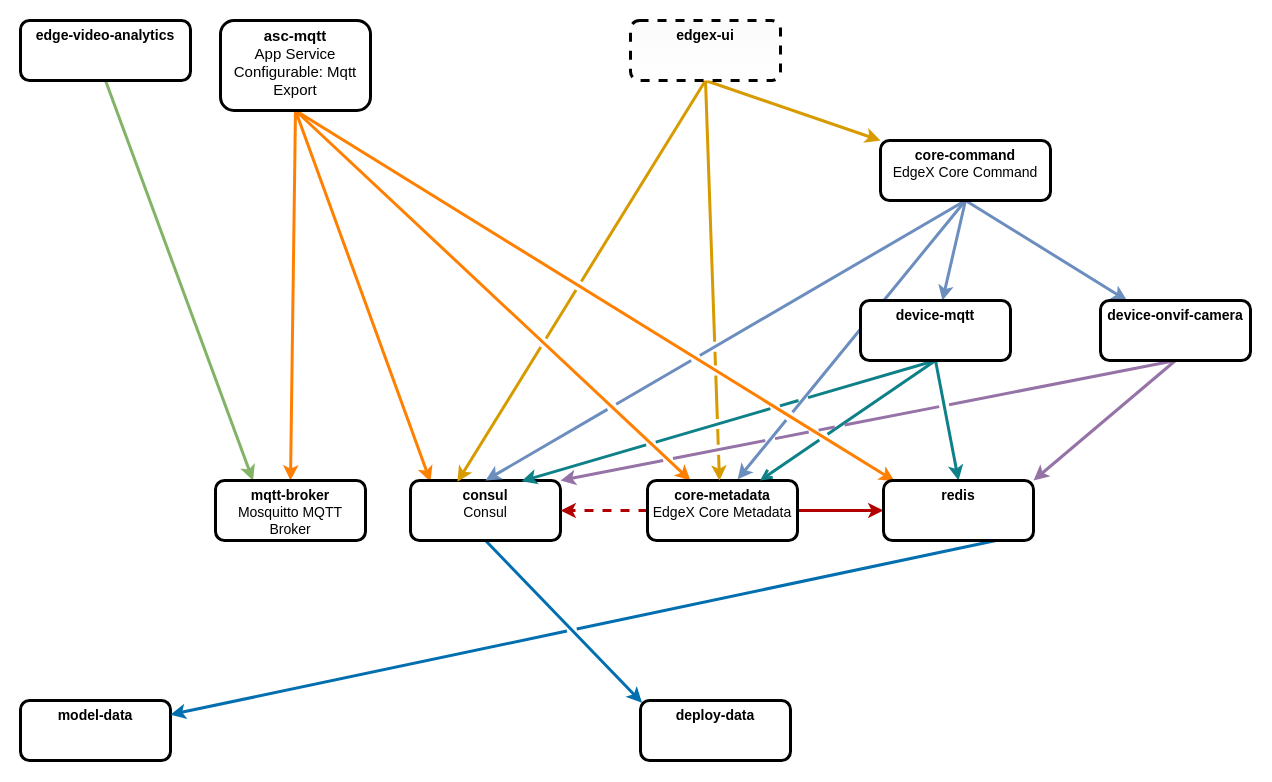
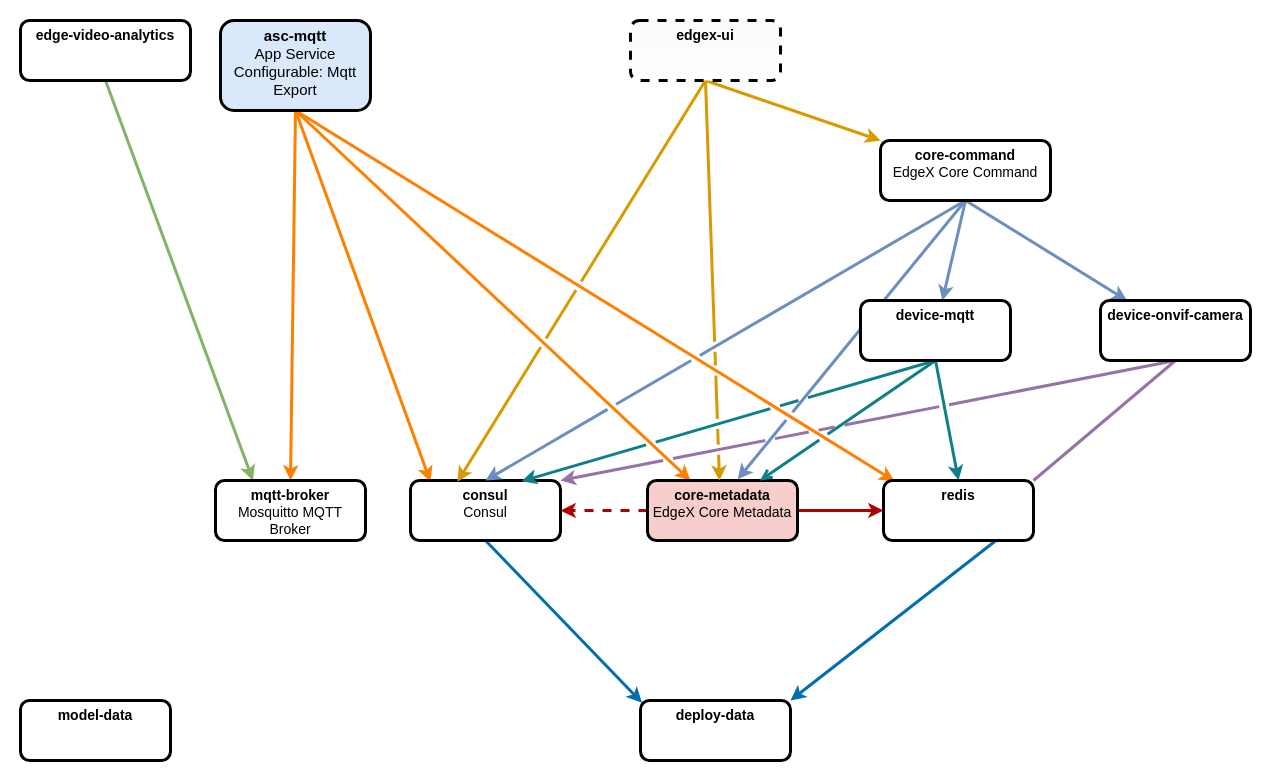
(296, 66) -> (296, 66)
(1043, 473) -> (1039, 476)
(723, 511) -> (723, 511)
(588, 626) -> (897, 617)
